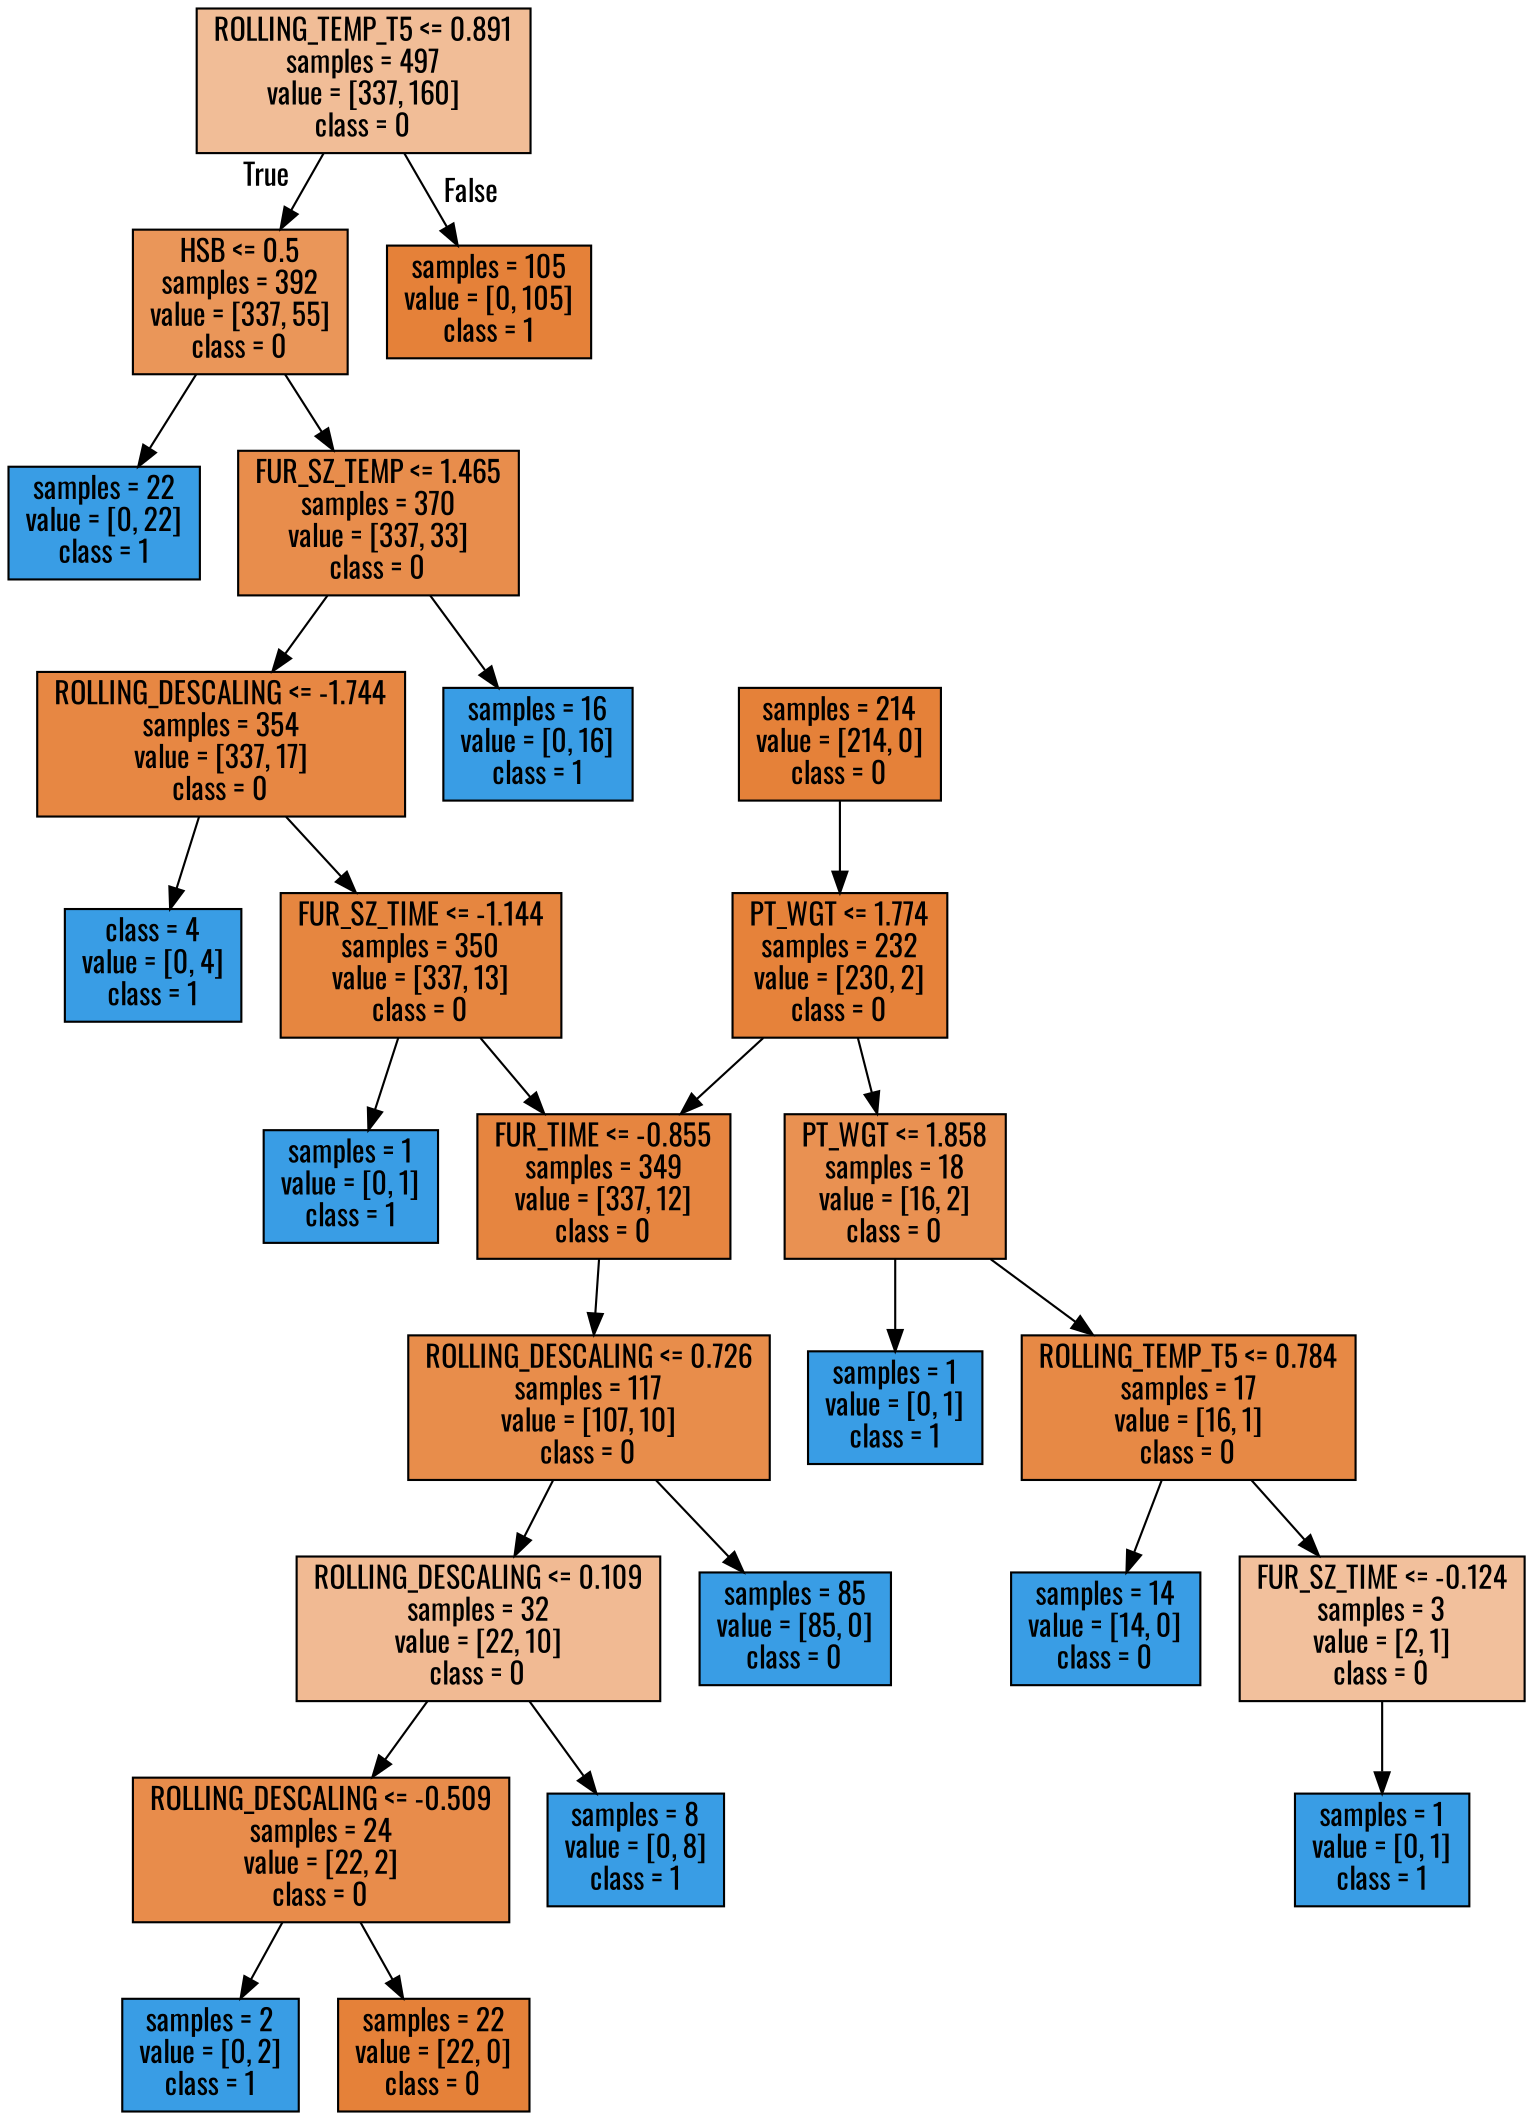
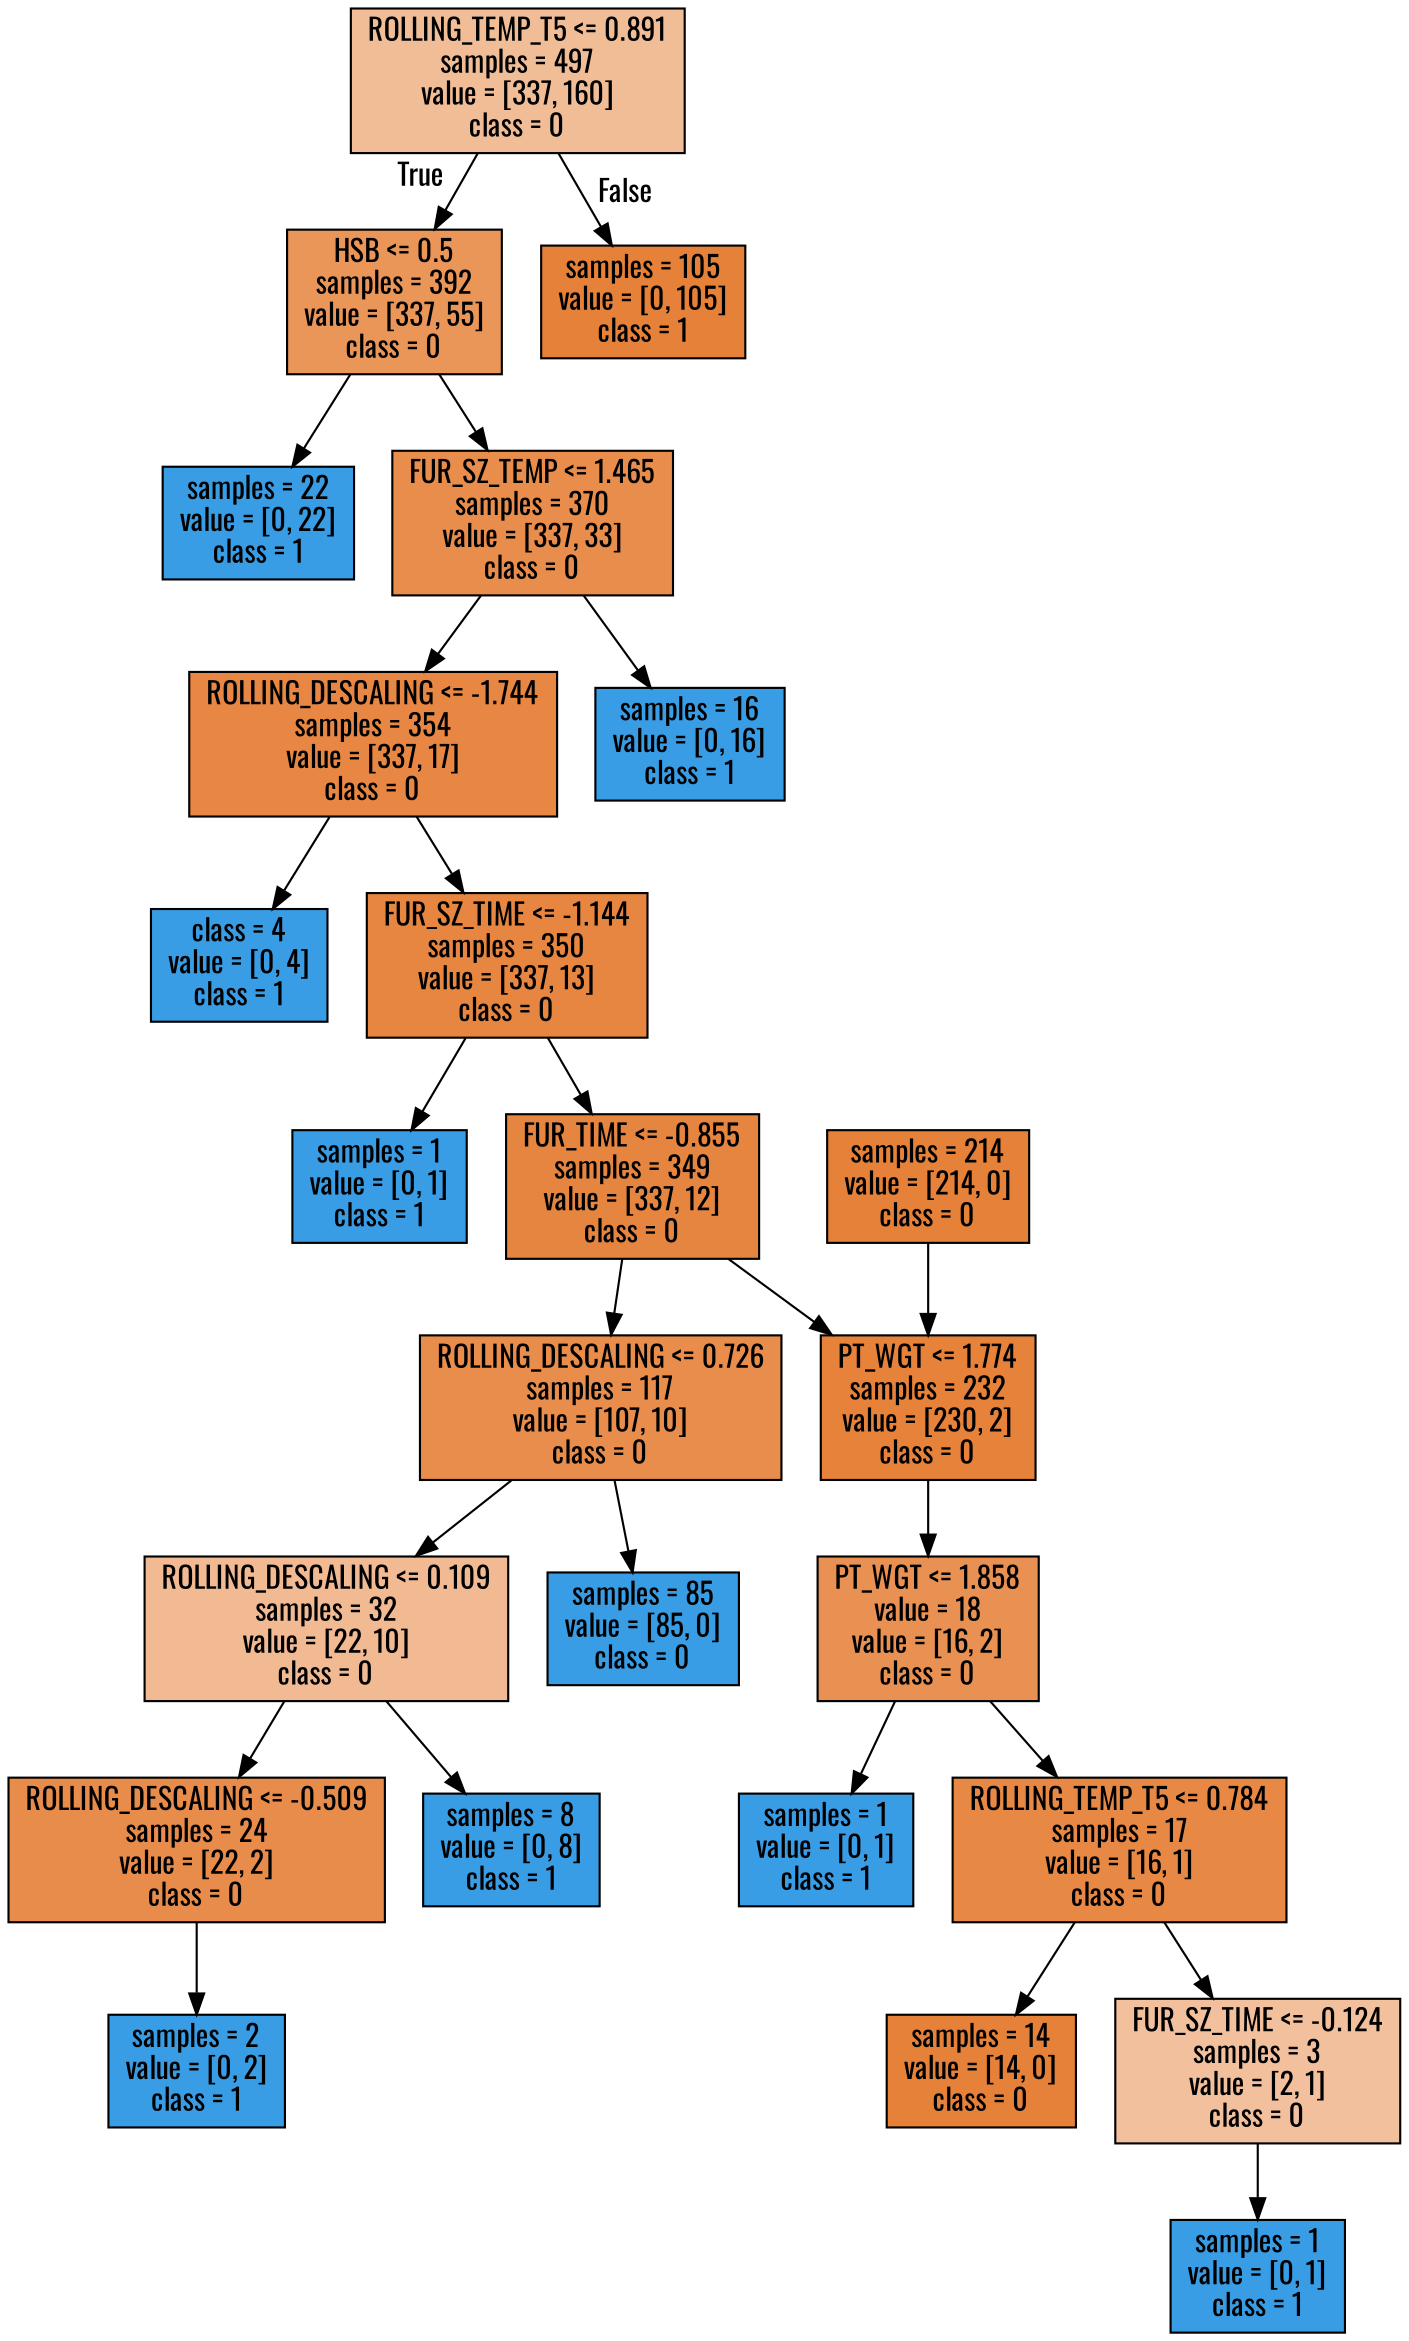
(730, 1069) -> (771, 1291)
(895, 1187) -> (928, 1629)
(1106, 1629) -> (981, 2071)
(434, 2055) -> none
